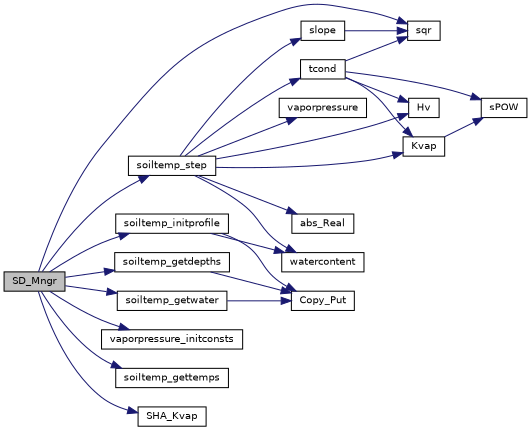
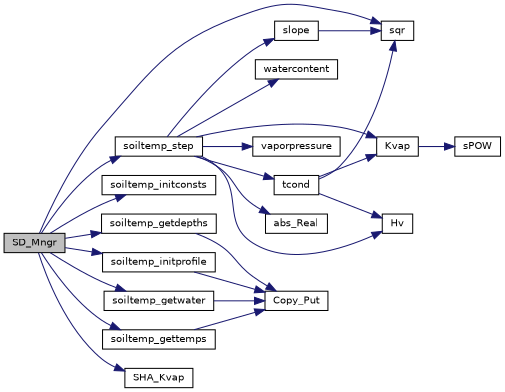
(409, 81) -> none
(255, 245) -> none
none -> (225, 321)
(172, 339) -> (159, 185)
